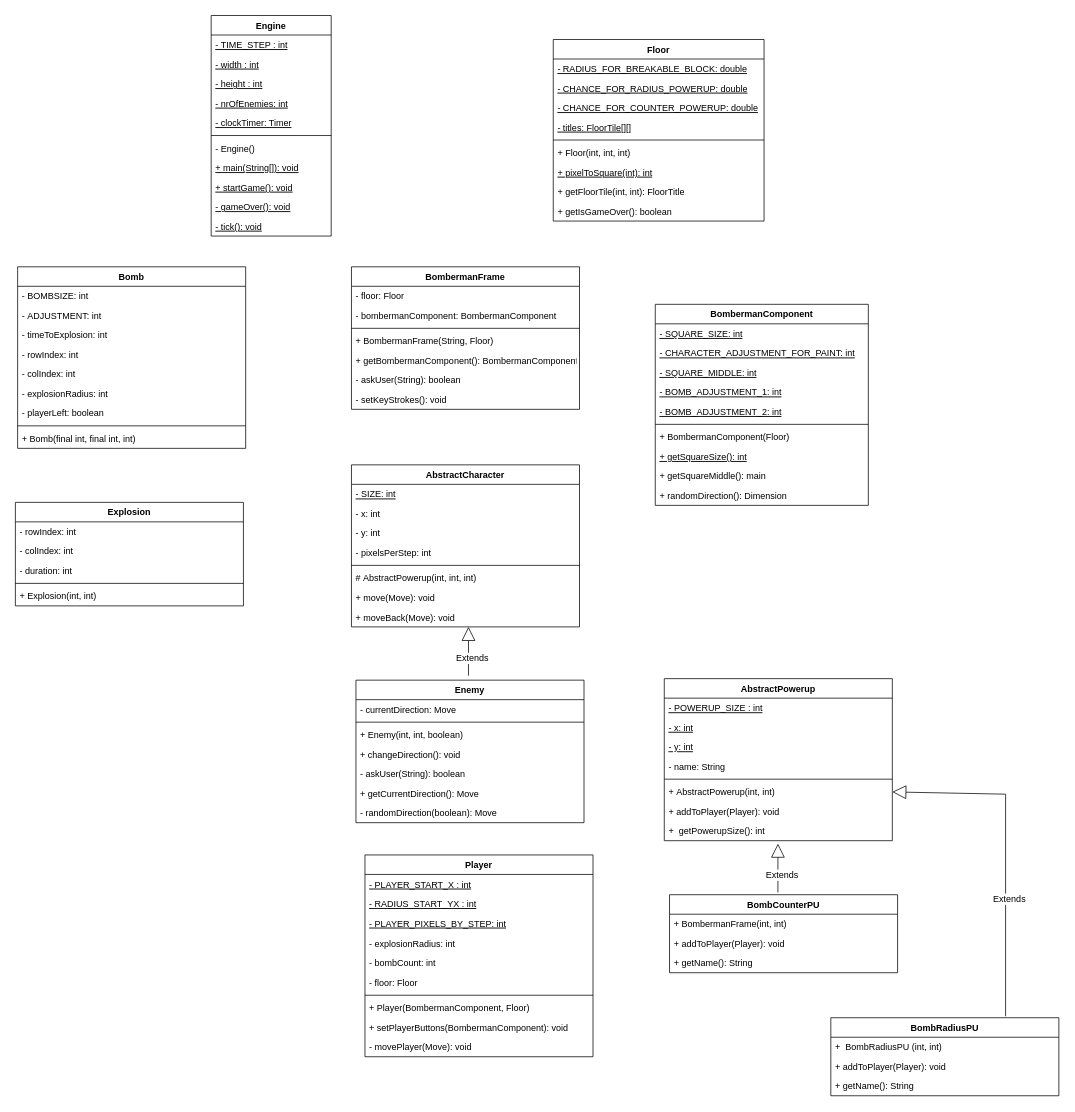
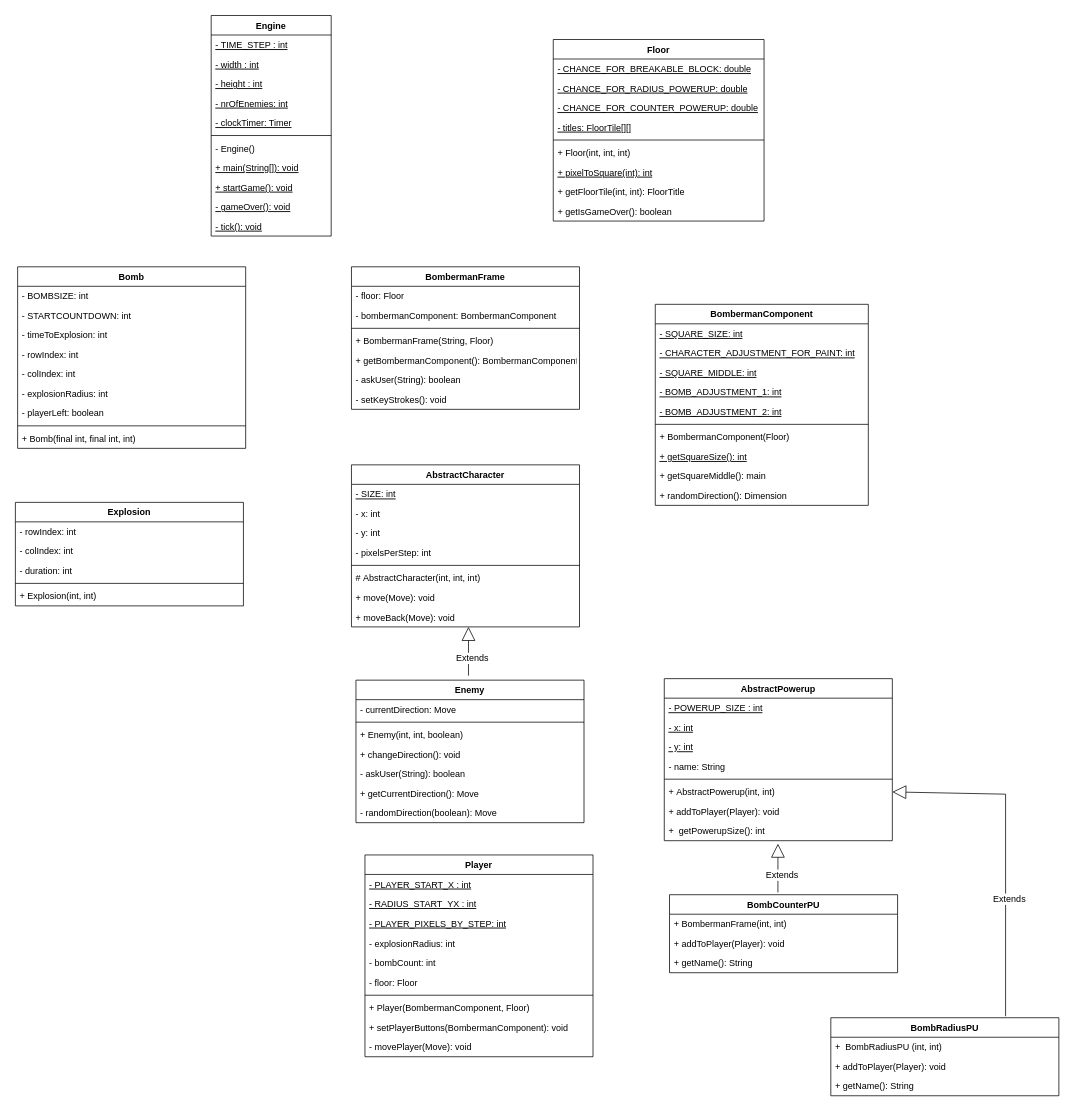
(643, 69) -> (643, 69)
(61, 316) -> (71, 316)
(428, 578) -> (433, 578)
